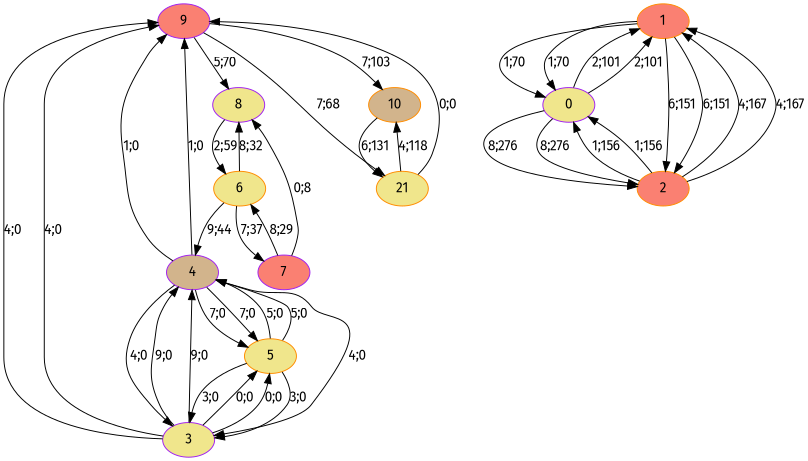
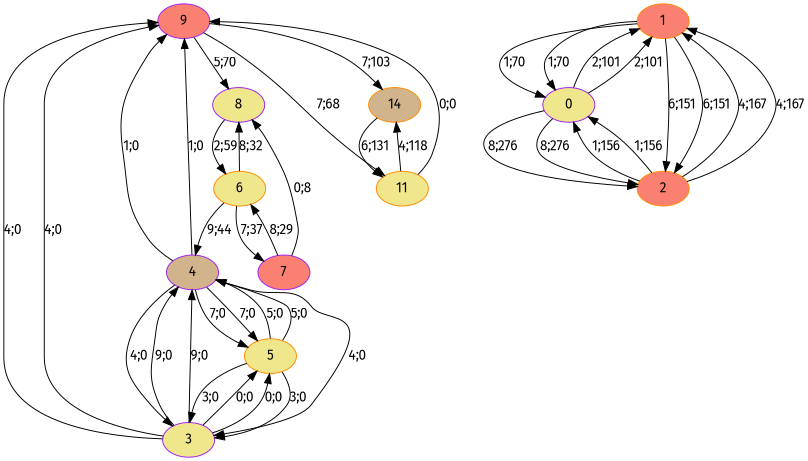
(395, 105) -> (395, 105)
(402, 189) -> (402, 189)
